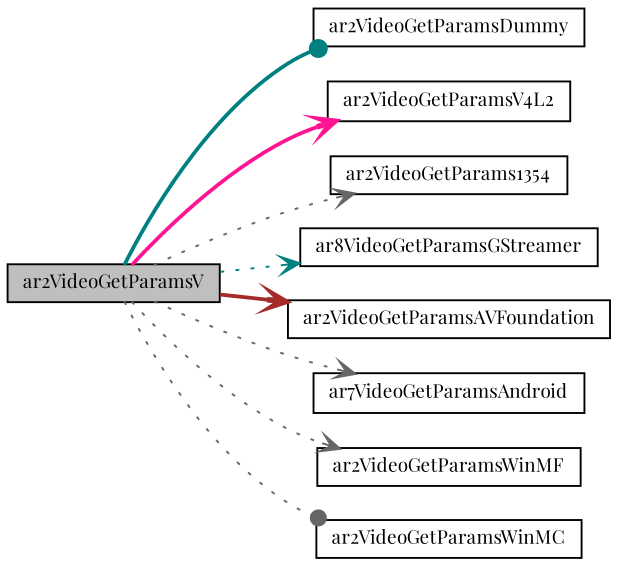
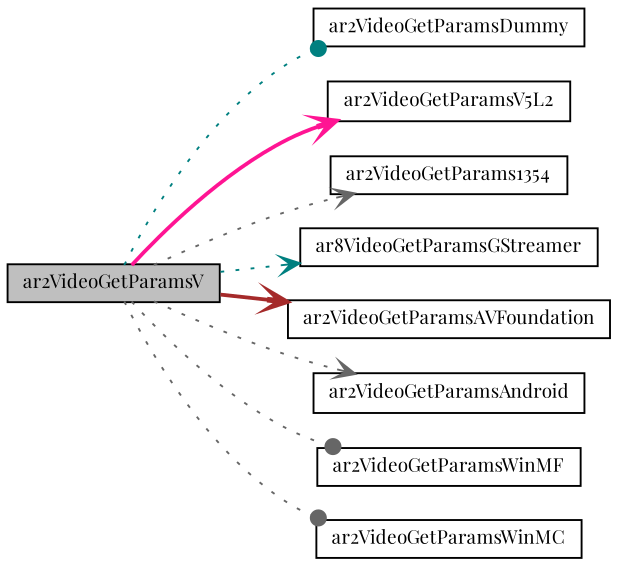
(449, 101) -> (449, 101)
(202, 144) -> (202, 144)
(219, 384) -> (219, 384)
(449, 393) -> (449, 393)
